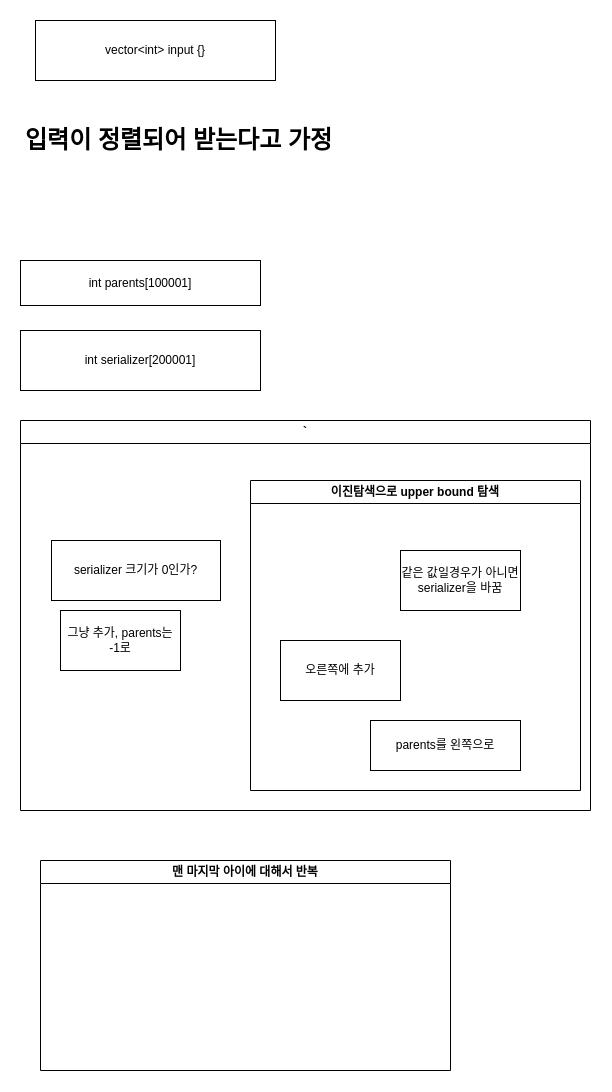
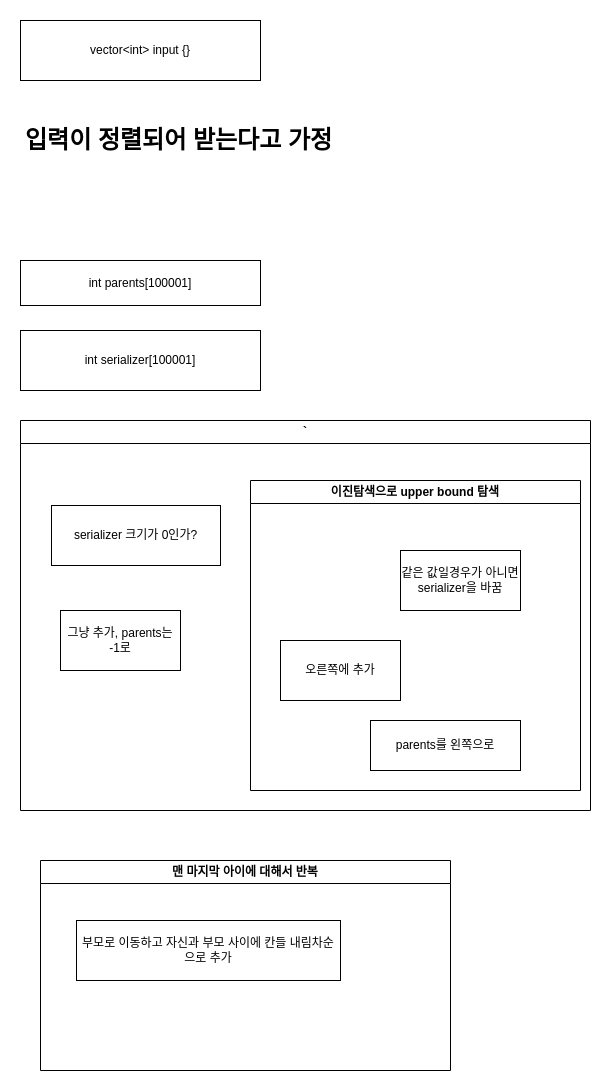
(156, 51) -> (141, 51)
(141, 361) -> (141, 361)
(136, 571) -> (136, 536)
none -> (209, 951)
